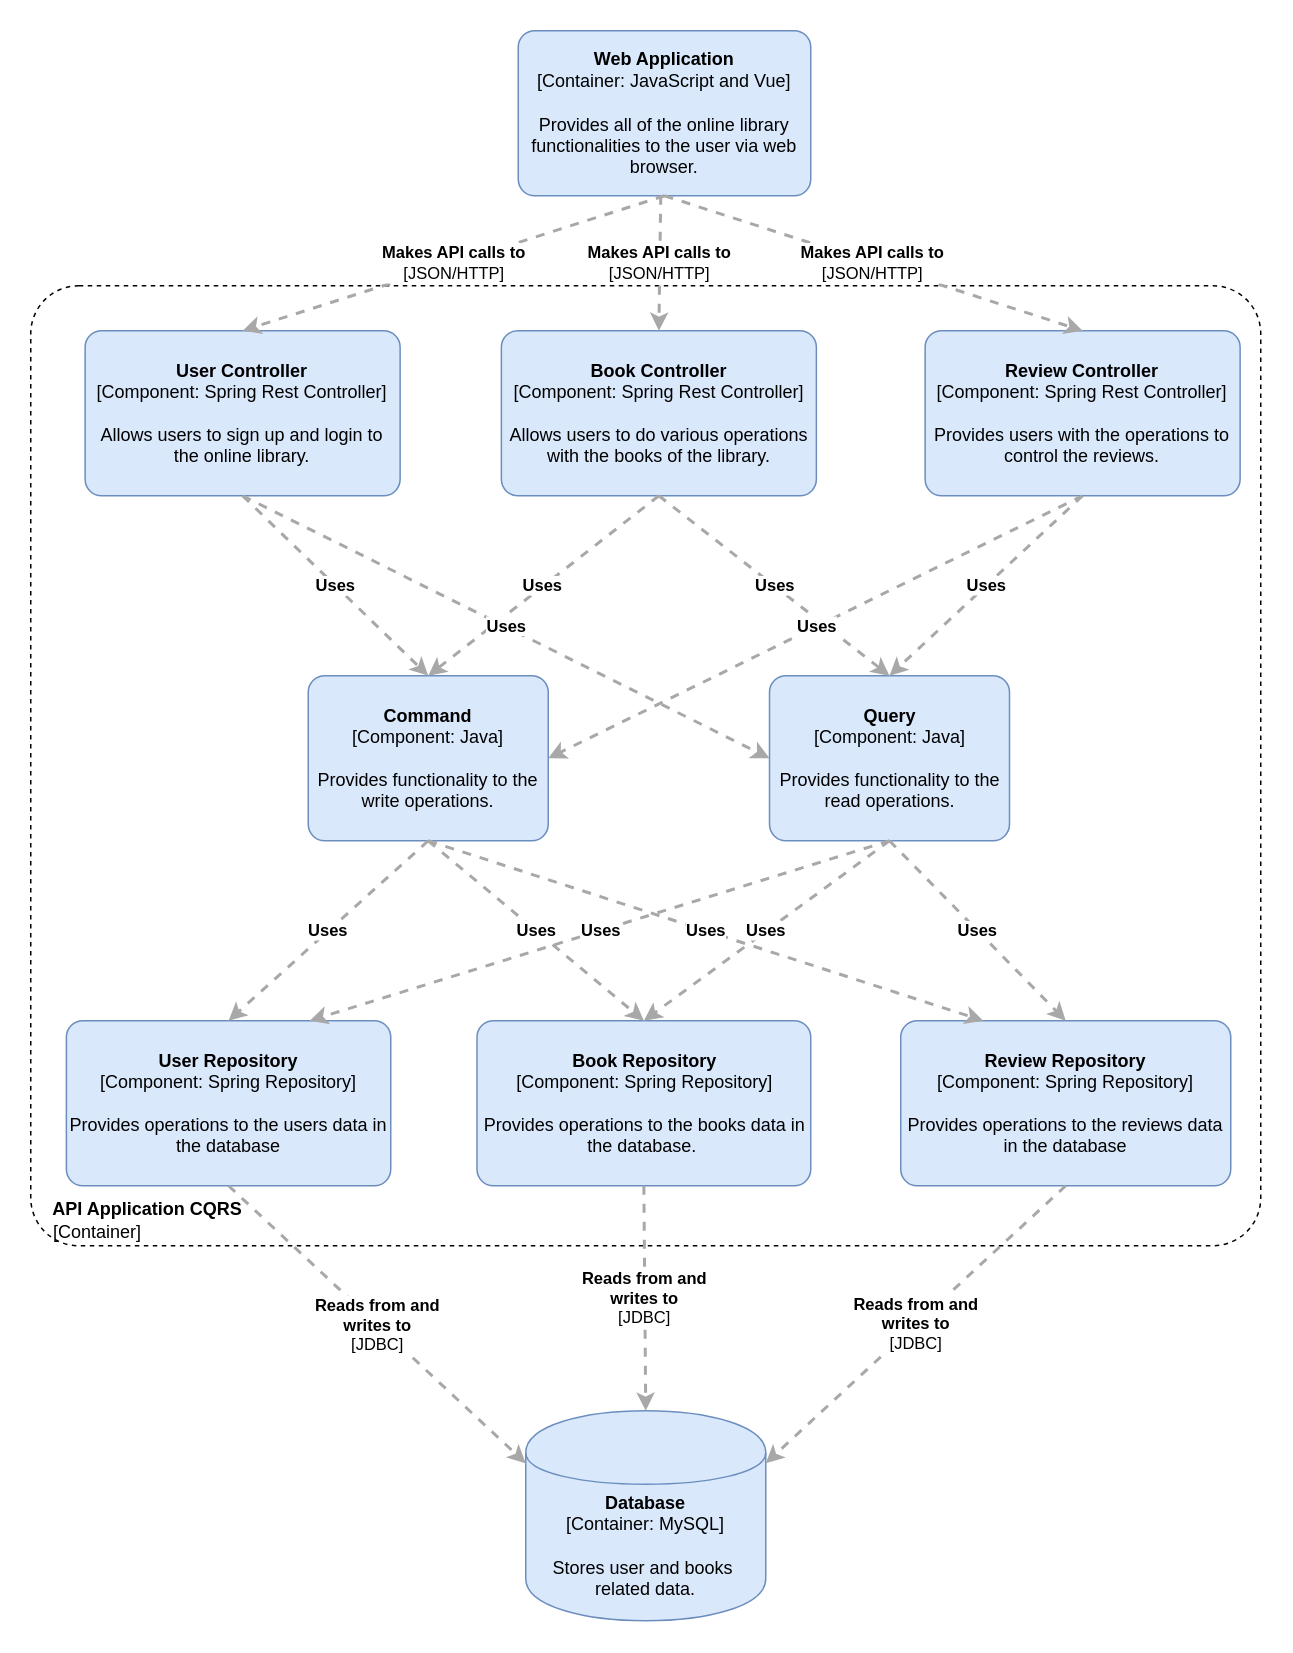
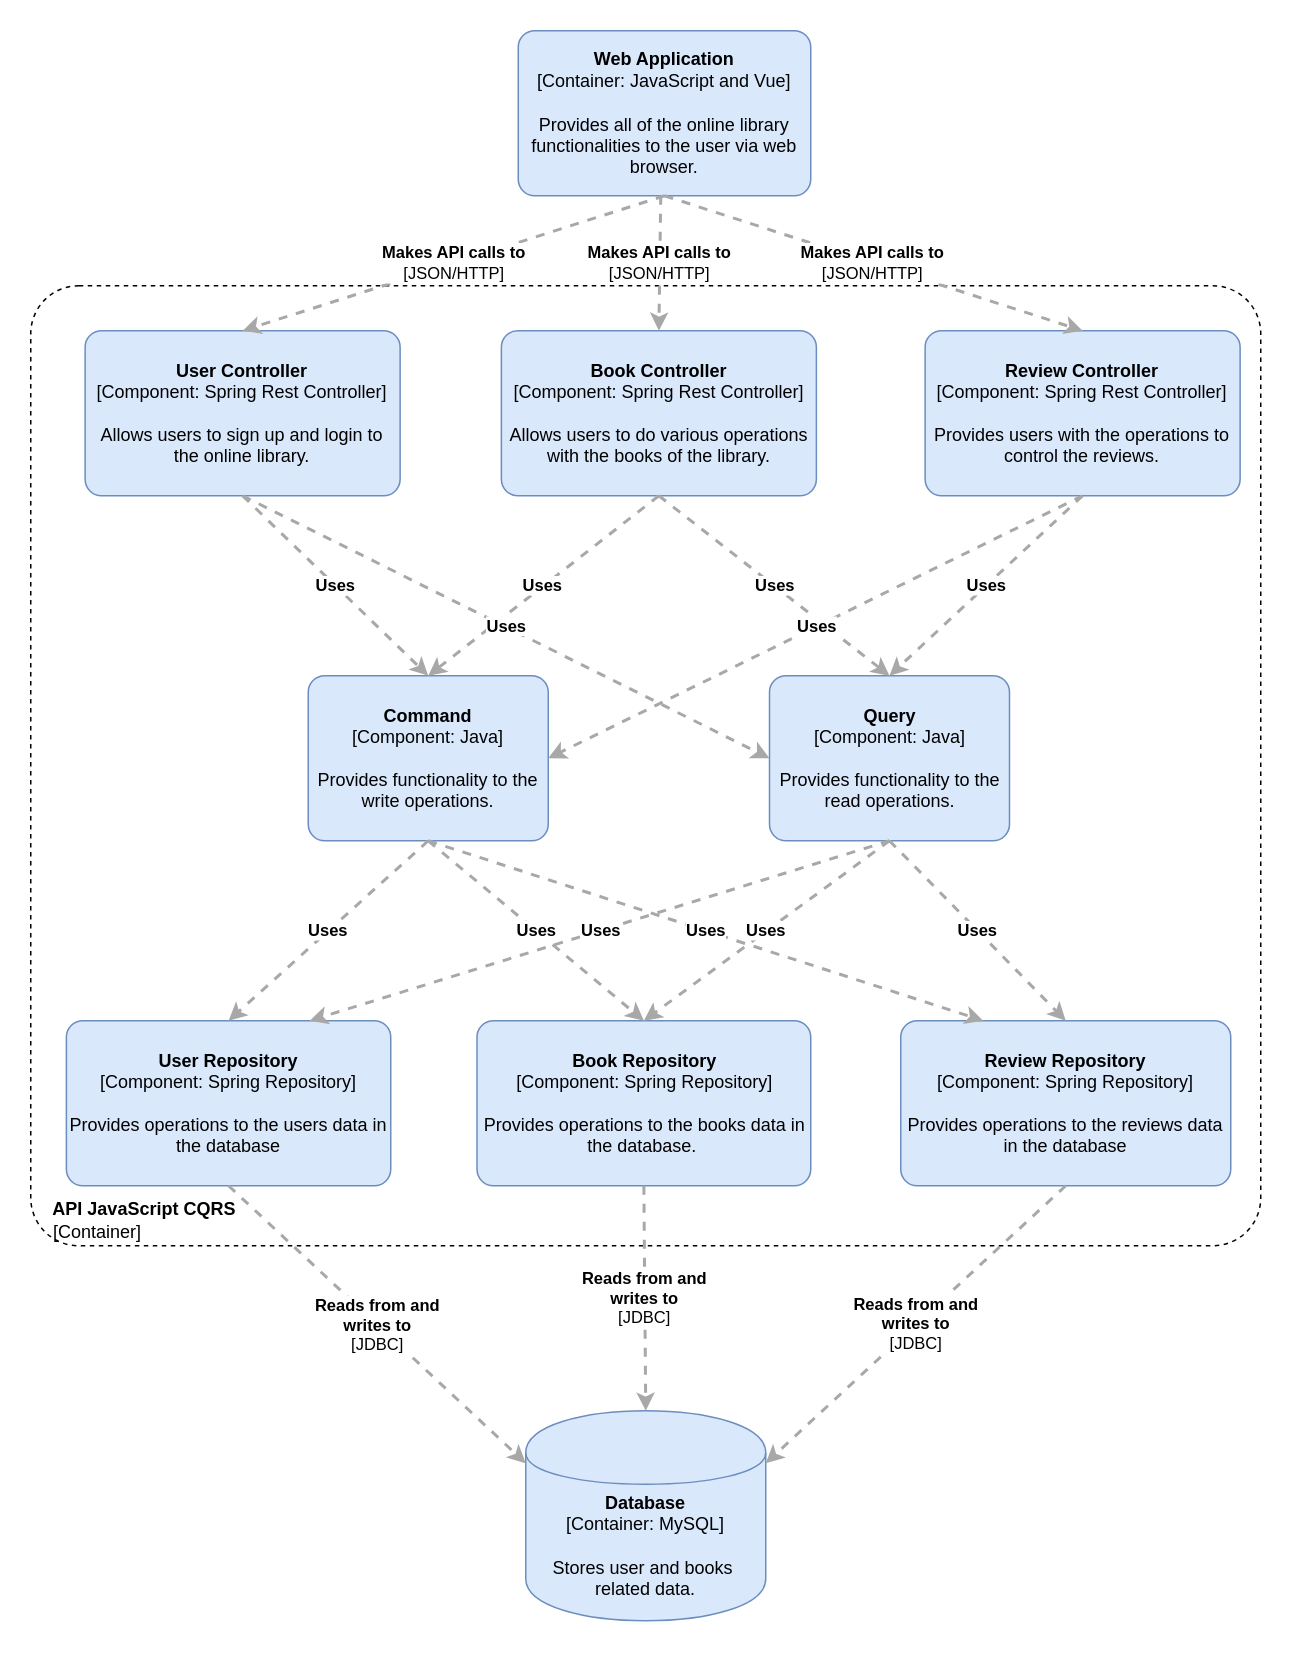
(123, 1220) -> (122, 1220)
